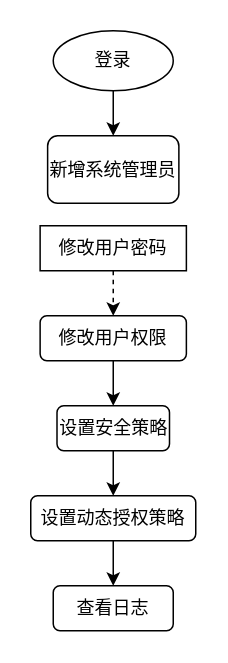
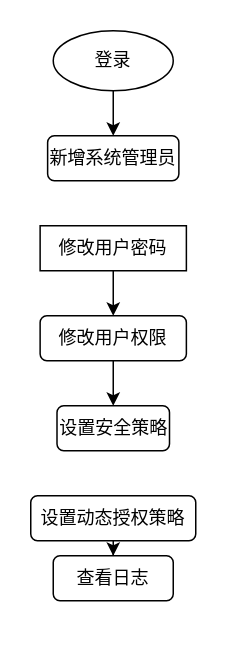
(113, 170) -> (113, 158)
(113, 289) -> (113, 289)
(113, 479) -> none
(113, 608) -> (113, 578)
